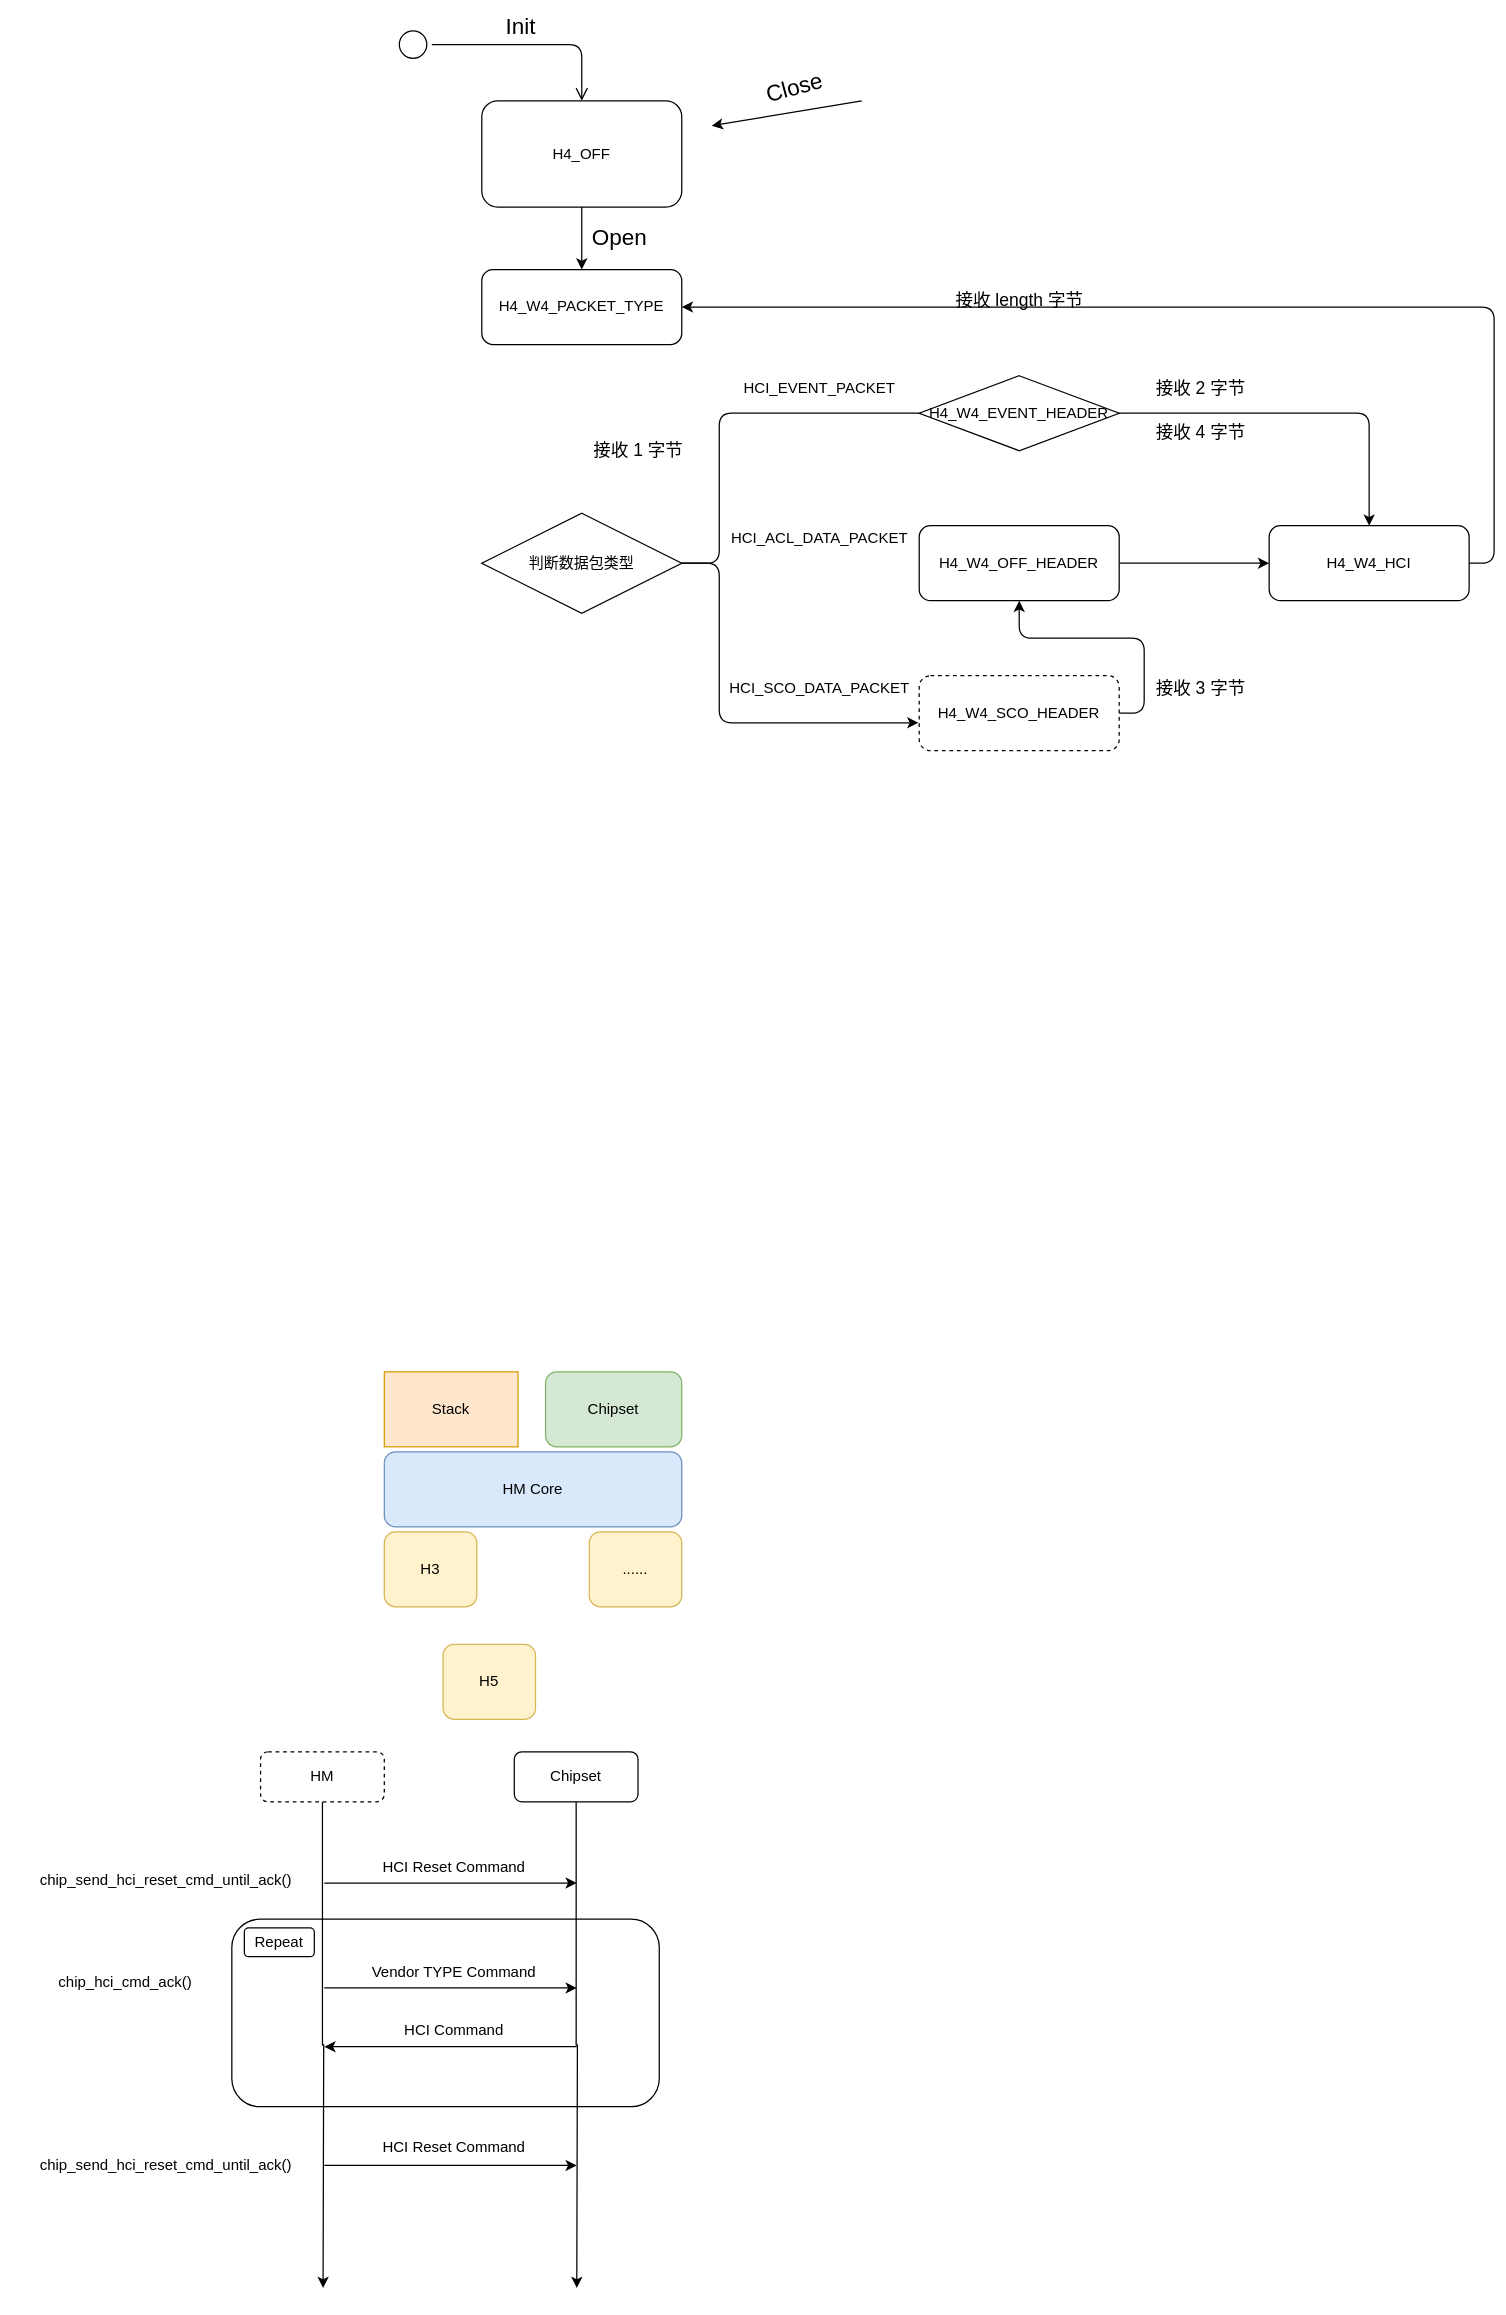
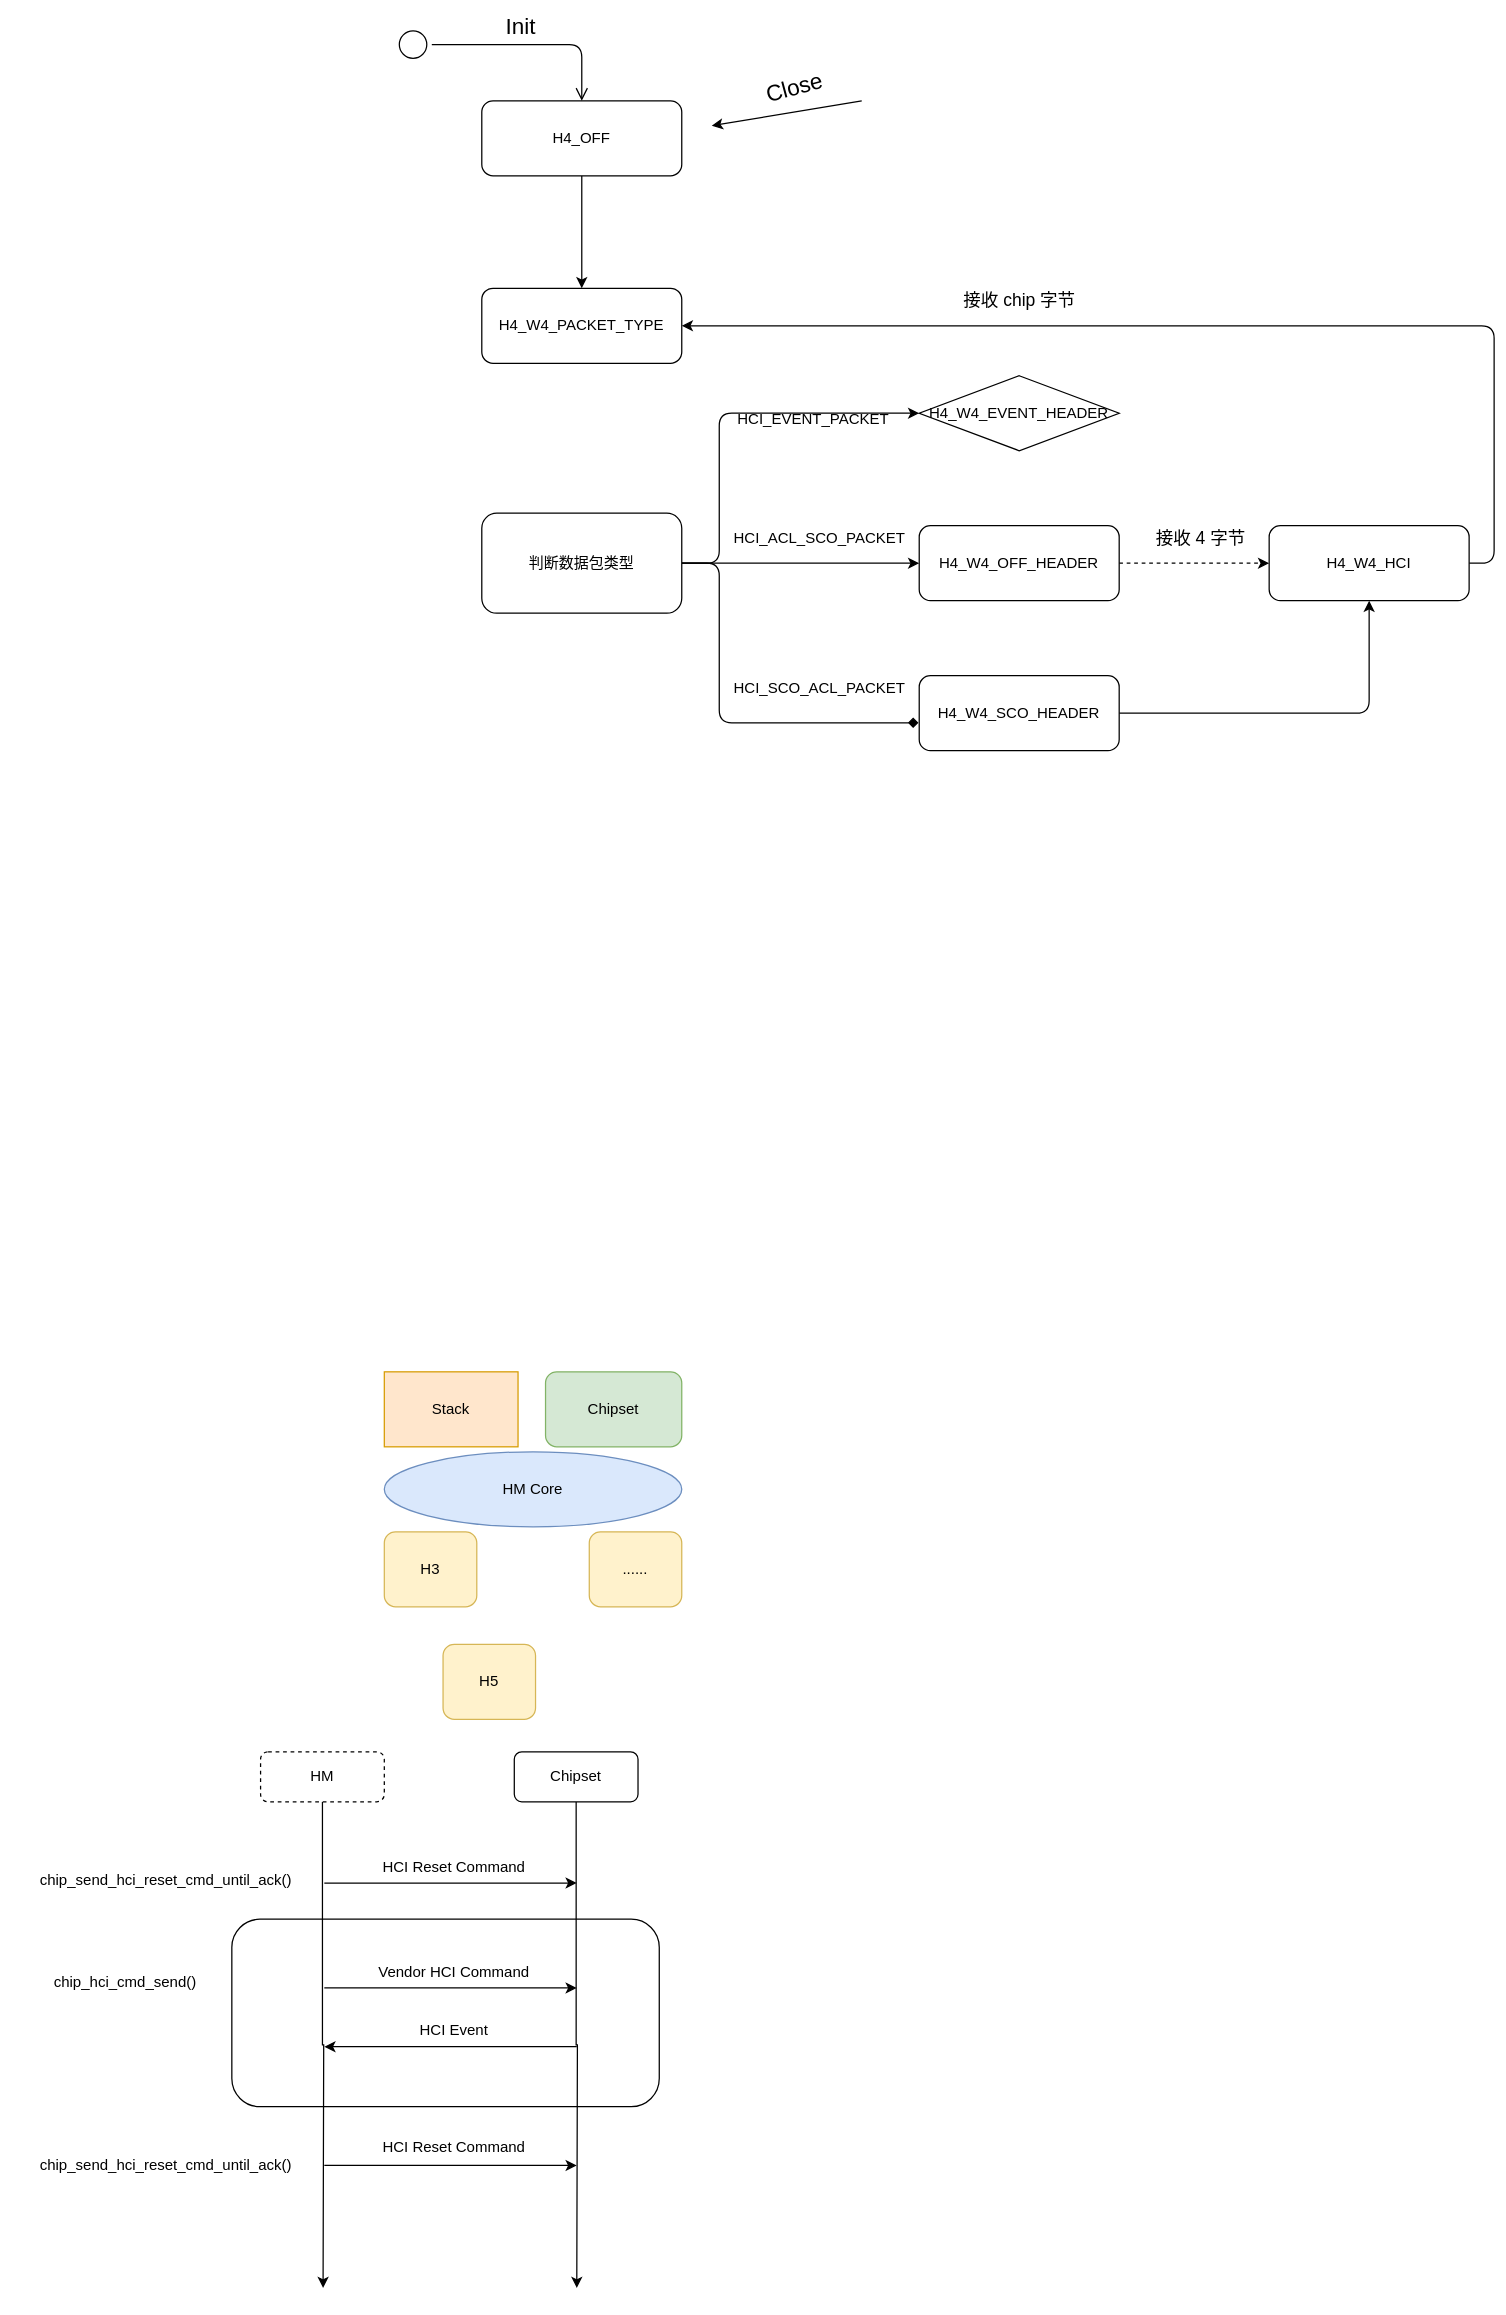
(582, 154) -> (582, 138)
(619, 238) -> none
(1020, 301) -> (1020, 301)
(582, 307) -> (582, 326)
(819, 388) -> (813, 419)
(1201, 388) -> none
(912, 413) -> (909, 413)
(1291, 413) -> none
(1201, 432) -> (1201, 538)
(638, 451) -> none
(820, 538) -> (820, 538)
(582, 563) -> (582, 563)
none -> (813, 563)
(1191, 563) -> (1191, 563)
(1104, 638) -> (1299, 713)
(820, 688) -> (820, 688)
(1201, 688) -> none
(1019, 713) -> (1019, 713)
(908, 723) -> (907, 723)
(533, 1489) -> (533, 1489)
(279, 1943) -> none
(454, 1973) -> (454, 1973)
(126, 1983) -> (126, 1983)
(454, 2031) -> (454, 2031)
